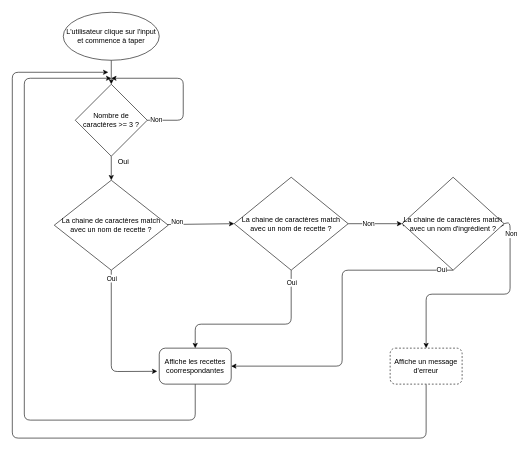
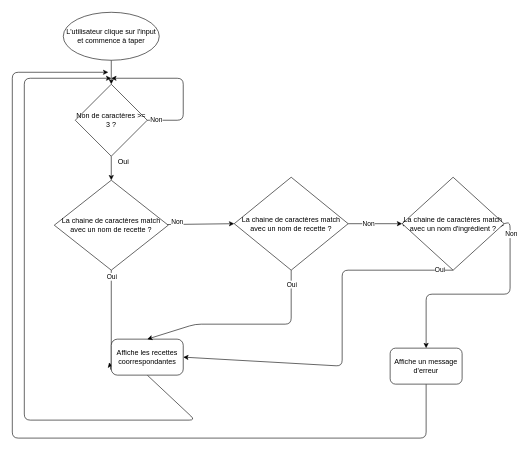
(111, 120) -> (111, 120)
(195, 366) -> (147, 357)
(426, 366) -> (426, 366)
